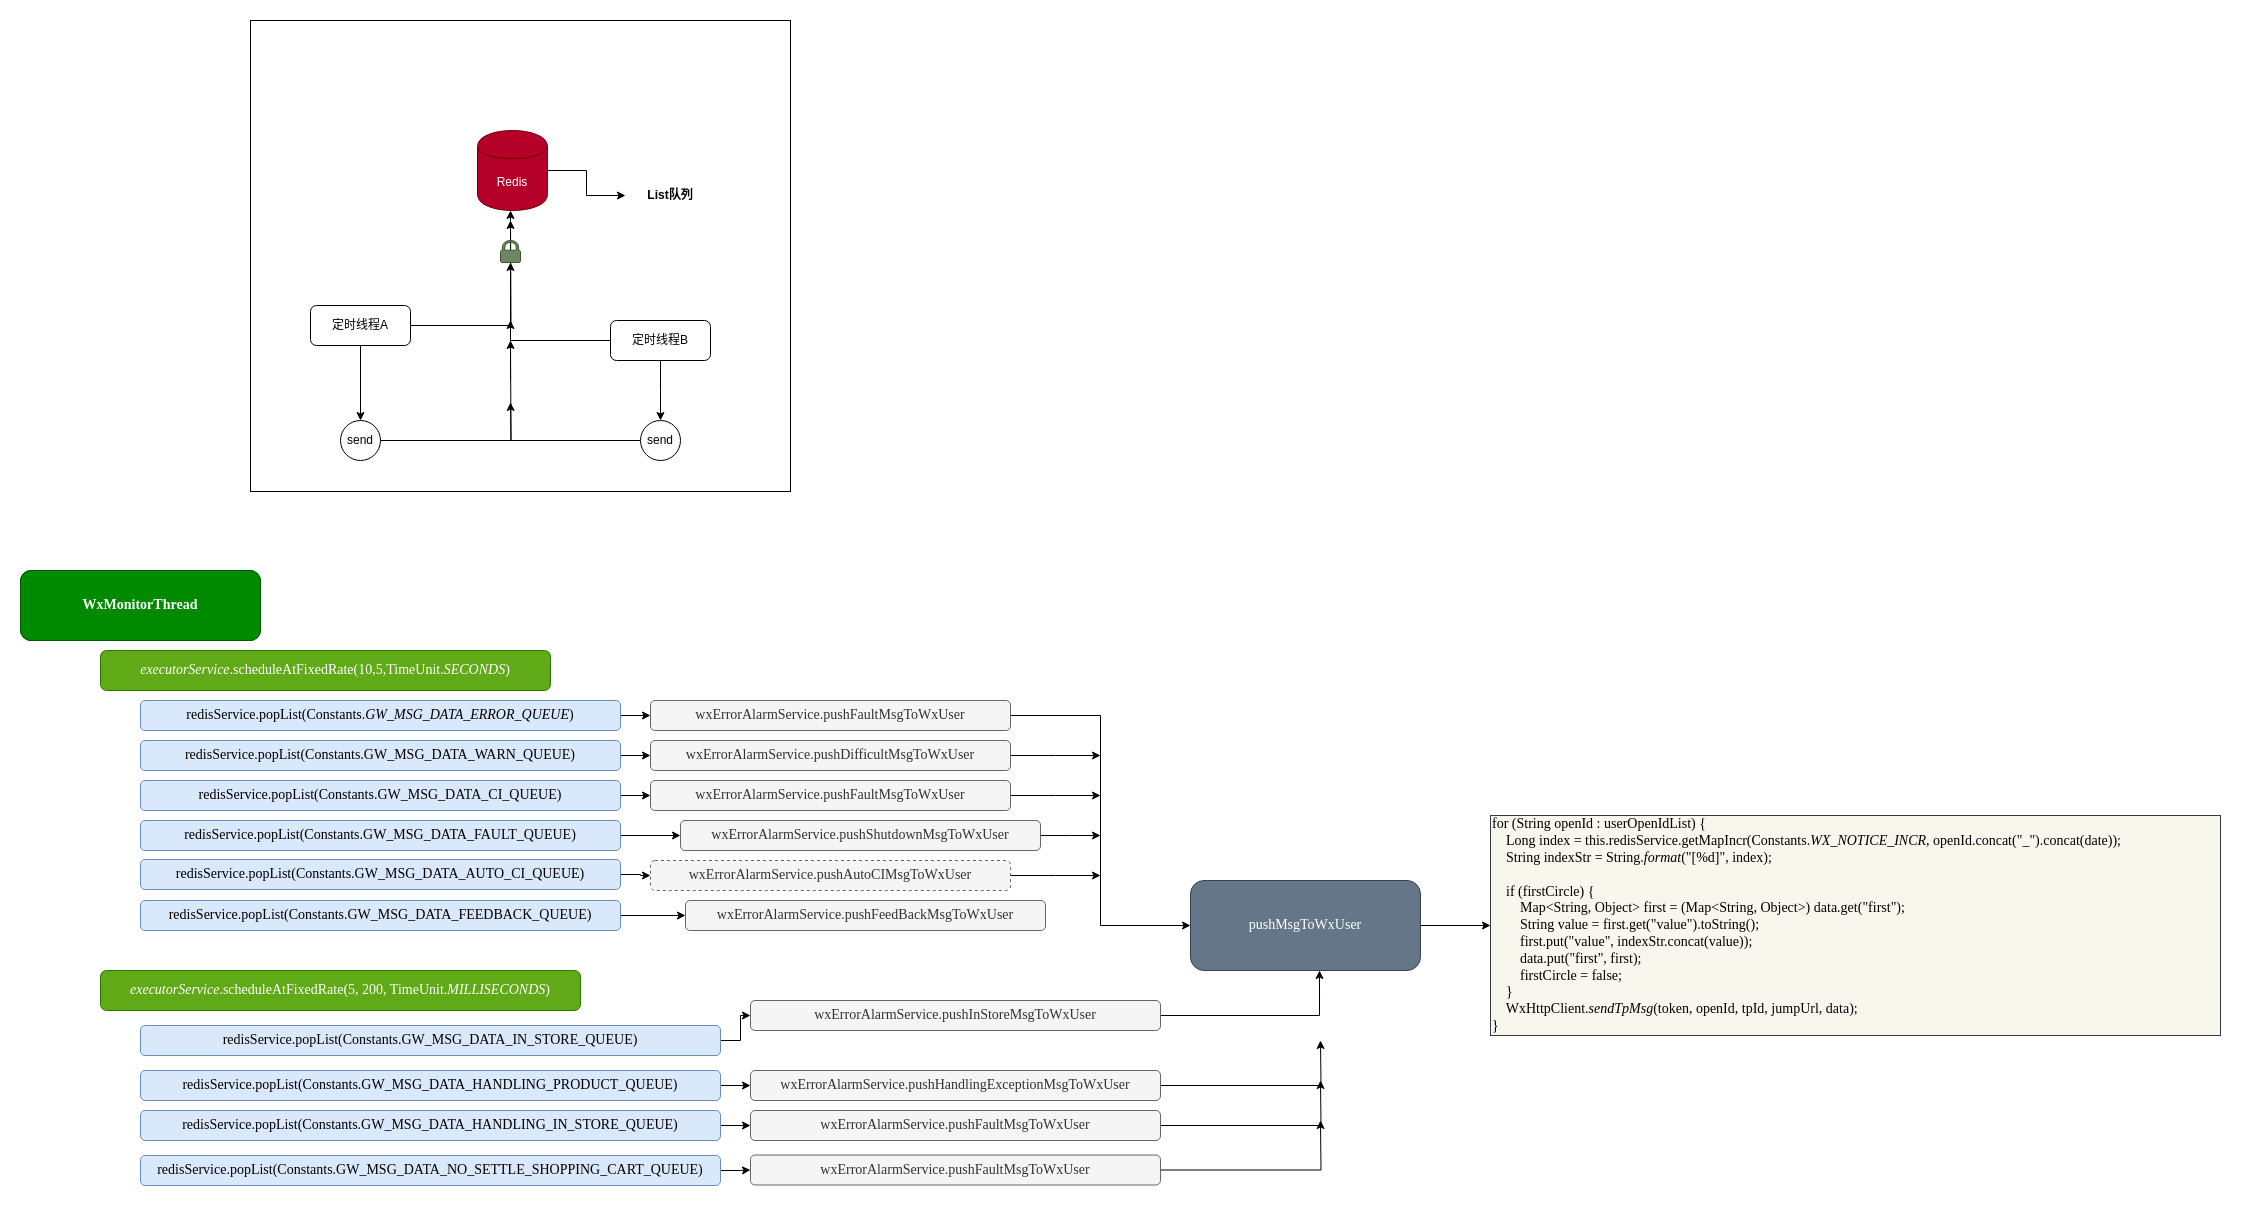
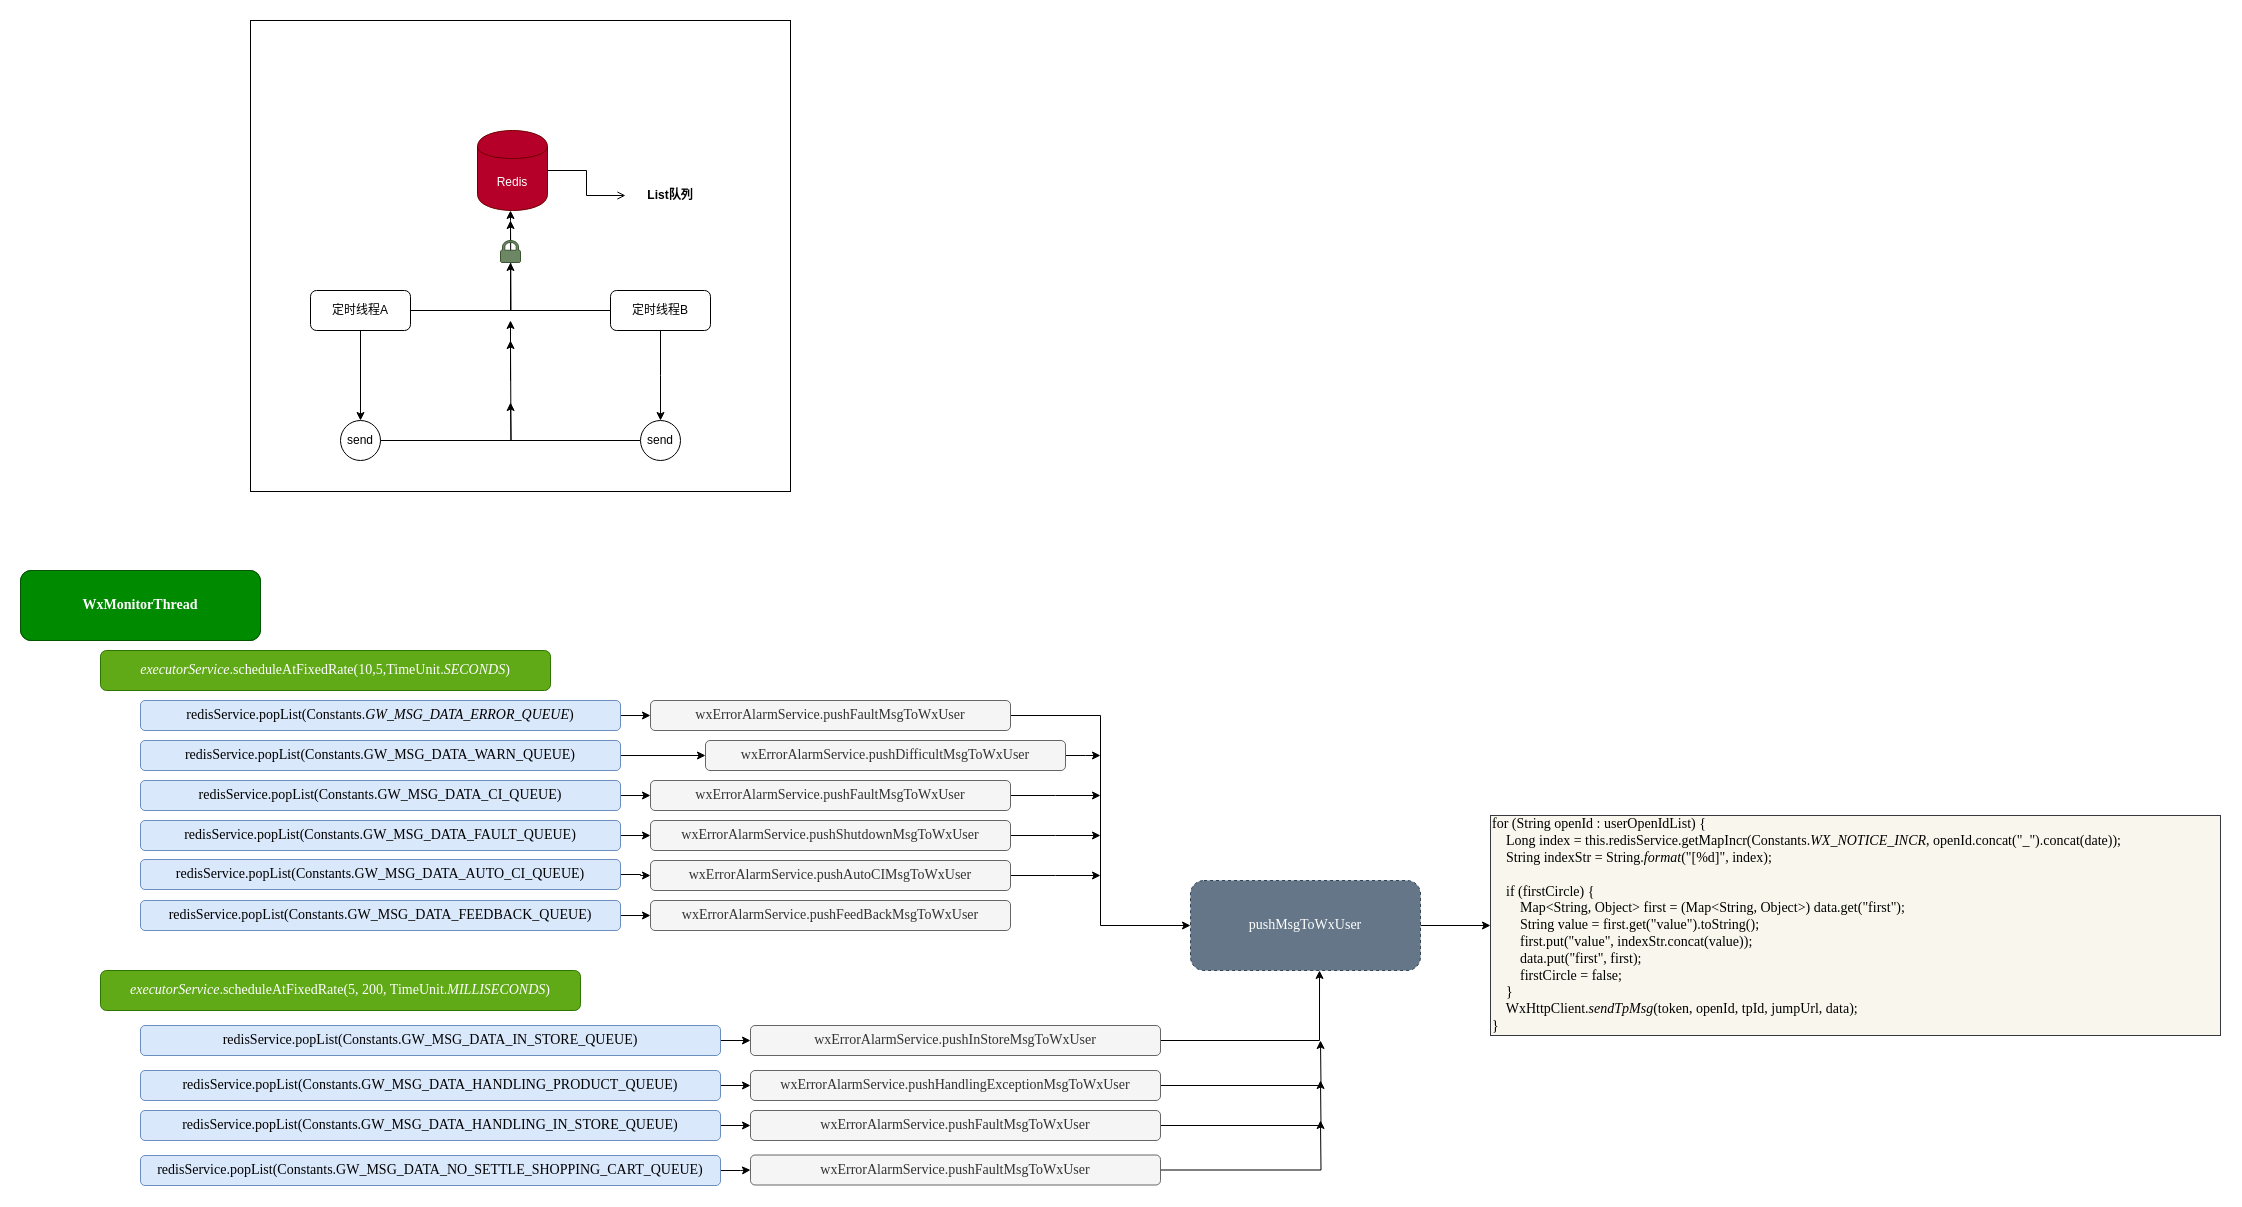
(617, 196) -> (618, 196)
(361, 326) -> (361, 311)
(661, 341) -> (661, 311)
(831, 756) -> (886, 756)
(861, 836) -> (831, 836)
(831, 876) -> (831, 876)
(866, 916) -> (831, 916)
(1306, 926) -> (1306, 926)
(956, 1016) -> (956, 1041)
